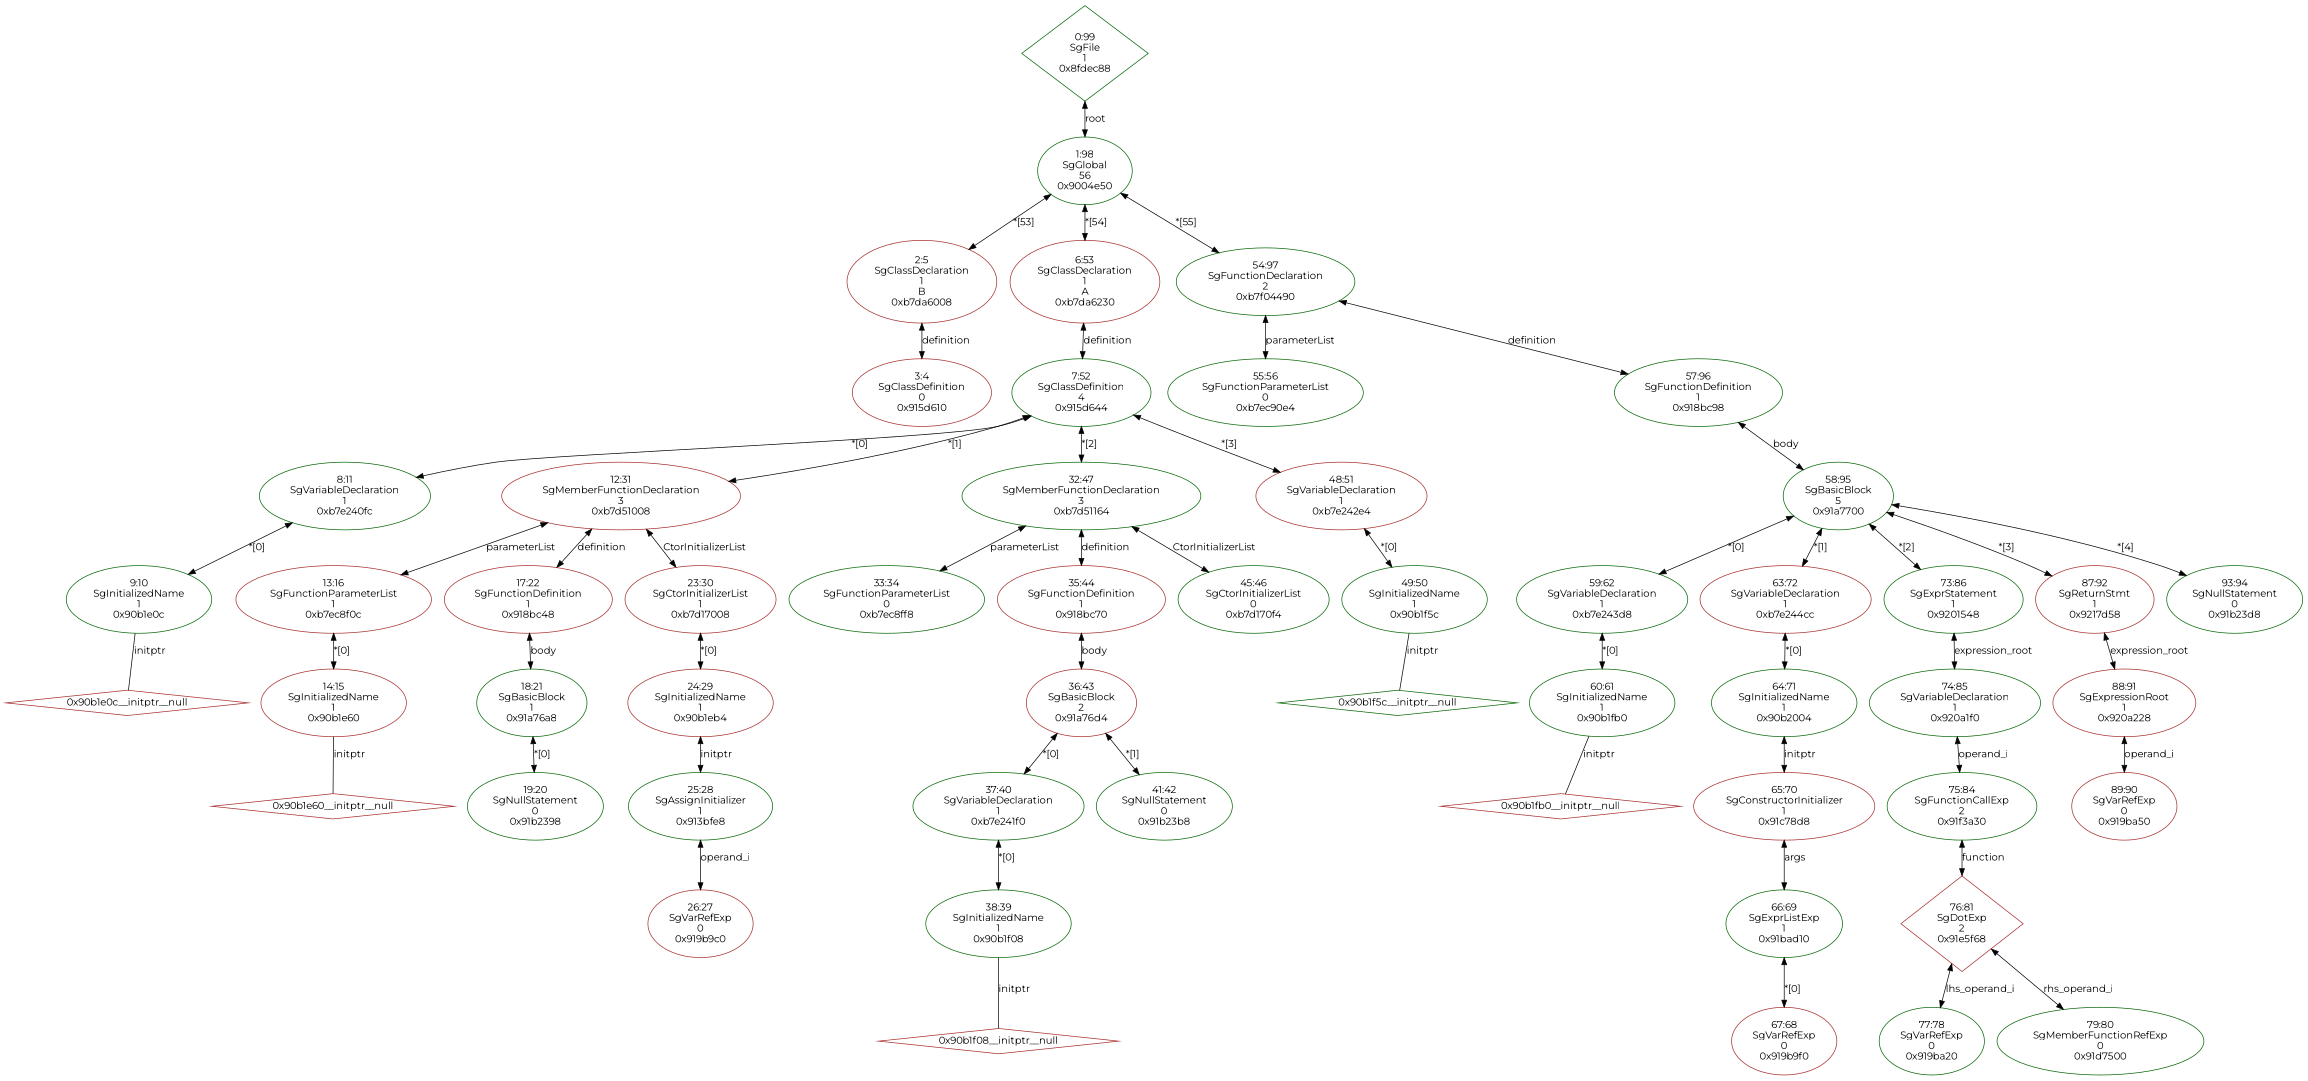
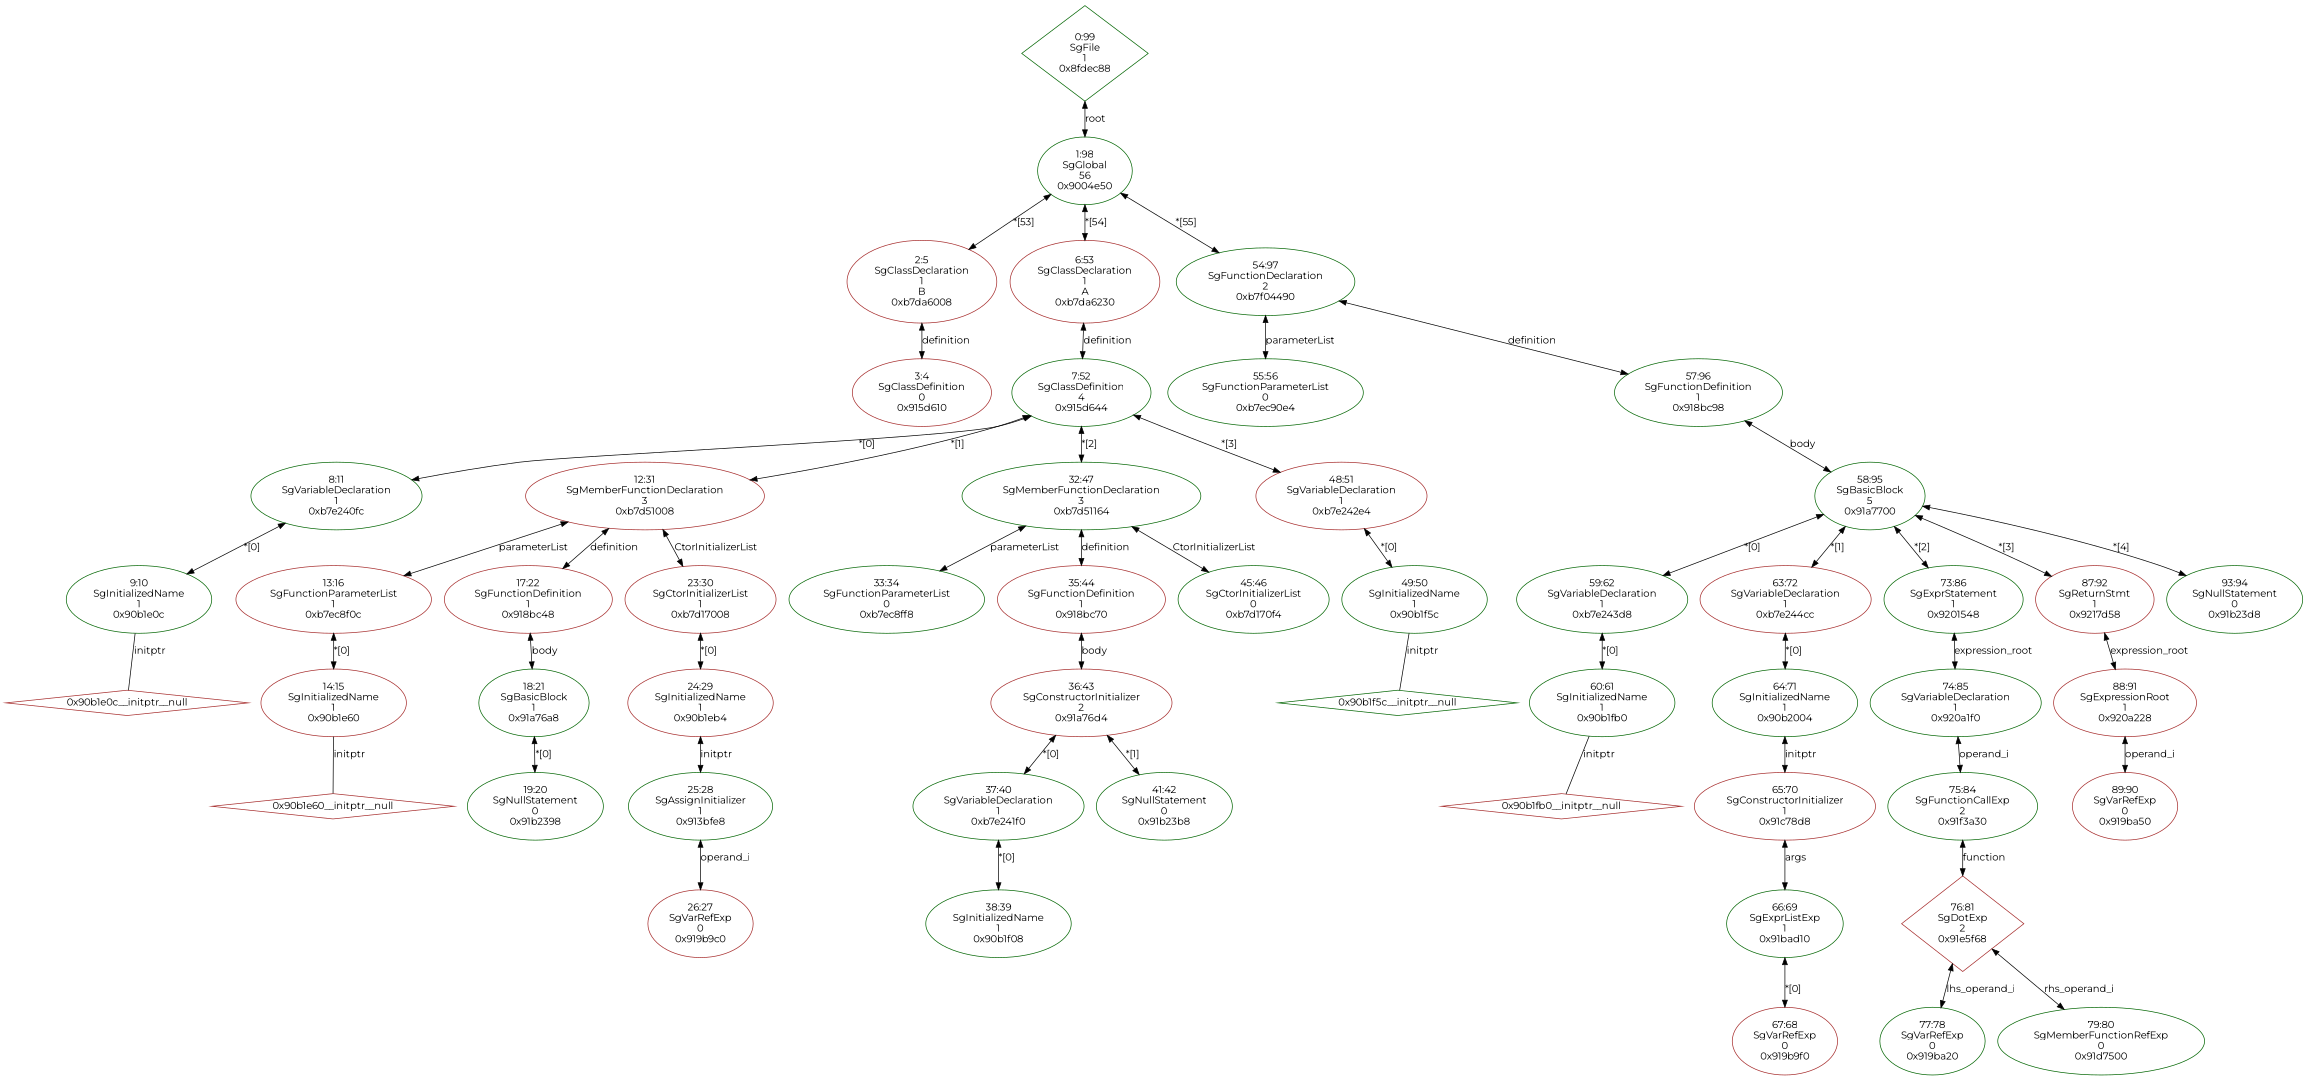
(1081, 703) -> (1081, 703)
(999, 1041) -> none
